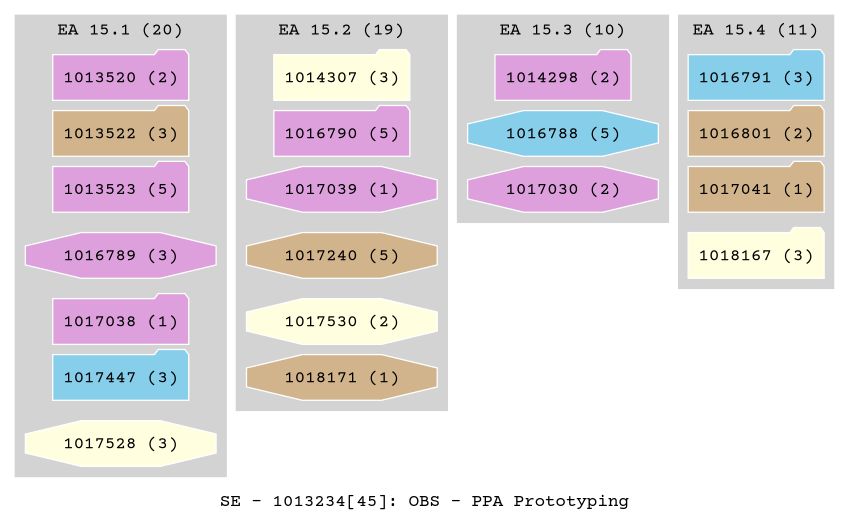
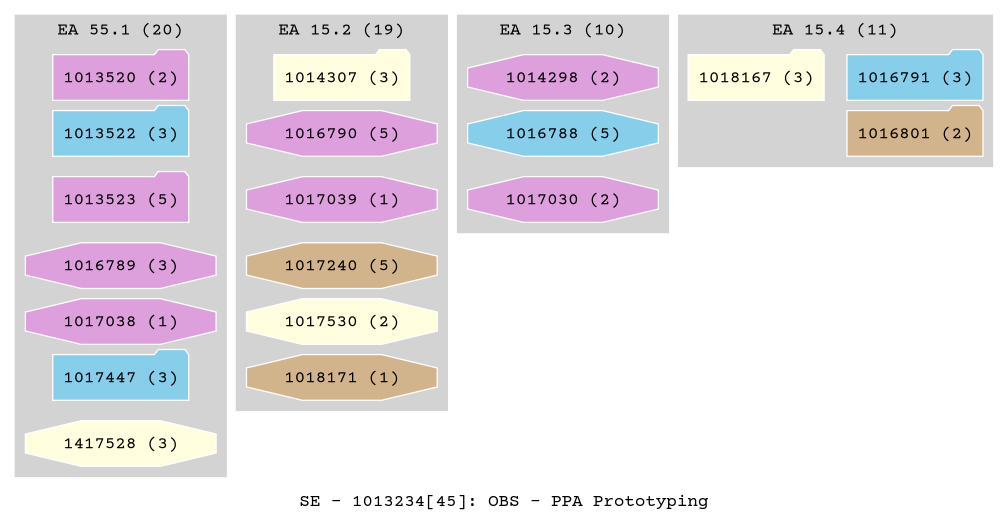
(121, 30) -> (121, 30)
(563, 78) -> (563, 78)
(121, 133) -> (121, 133)
(342, 133) -> (342, 133)
(756, 189) -> none
(121, 322) -> (121, 322)
(121, 444) -> (121, 444)
